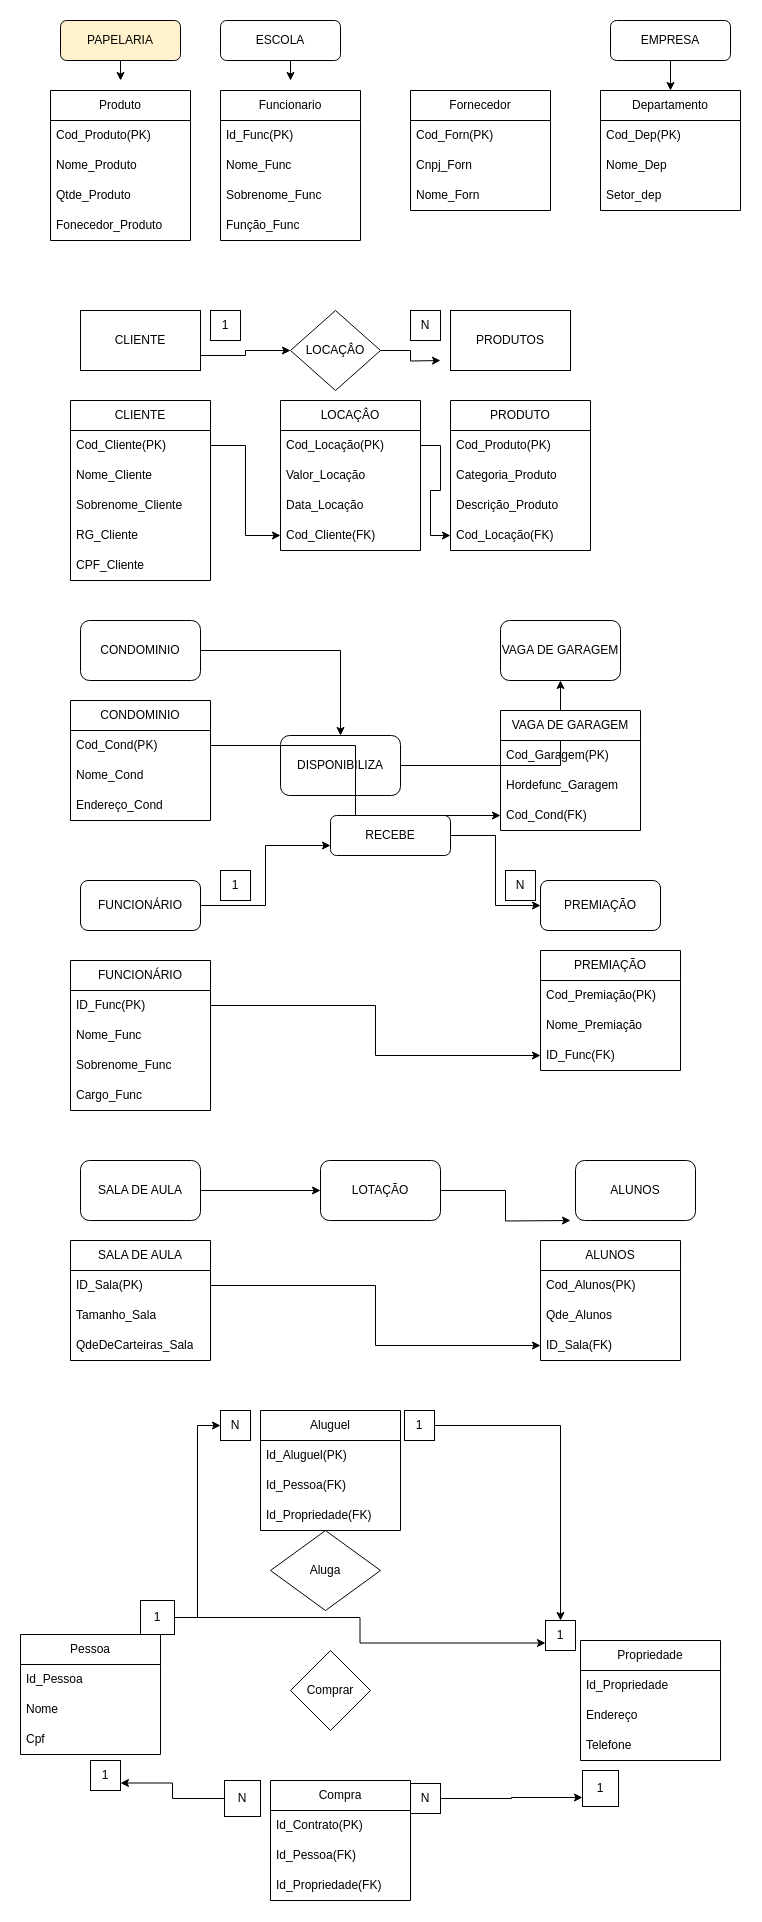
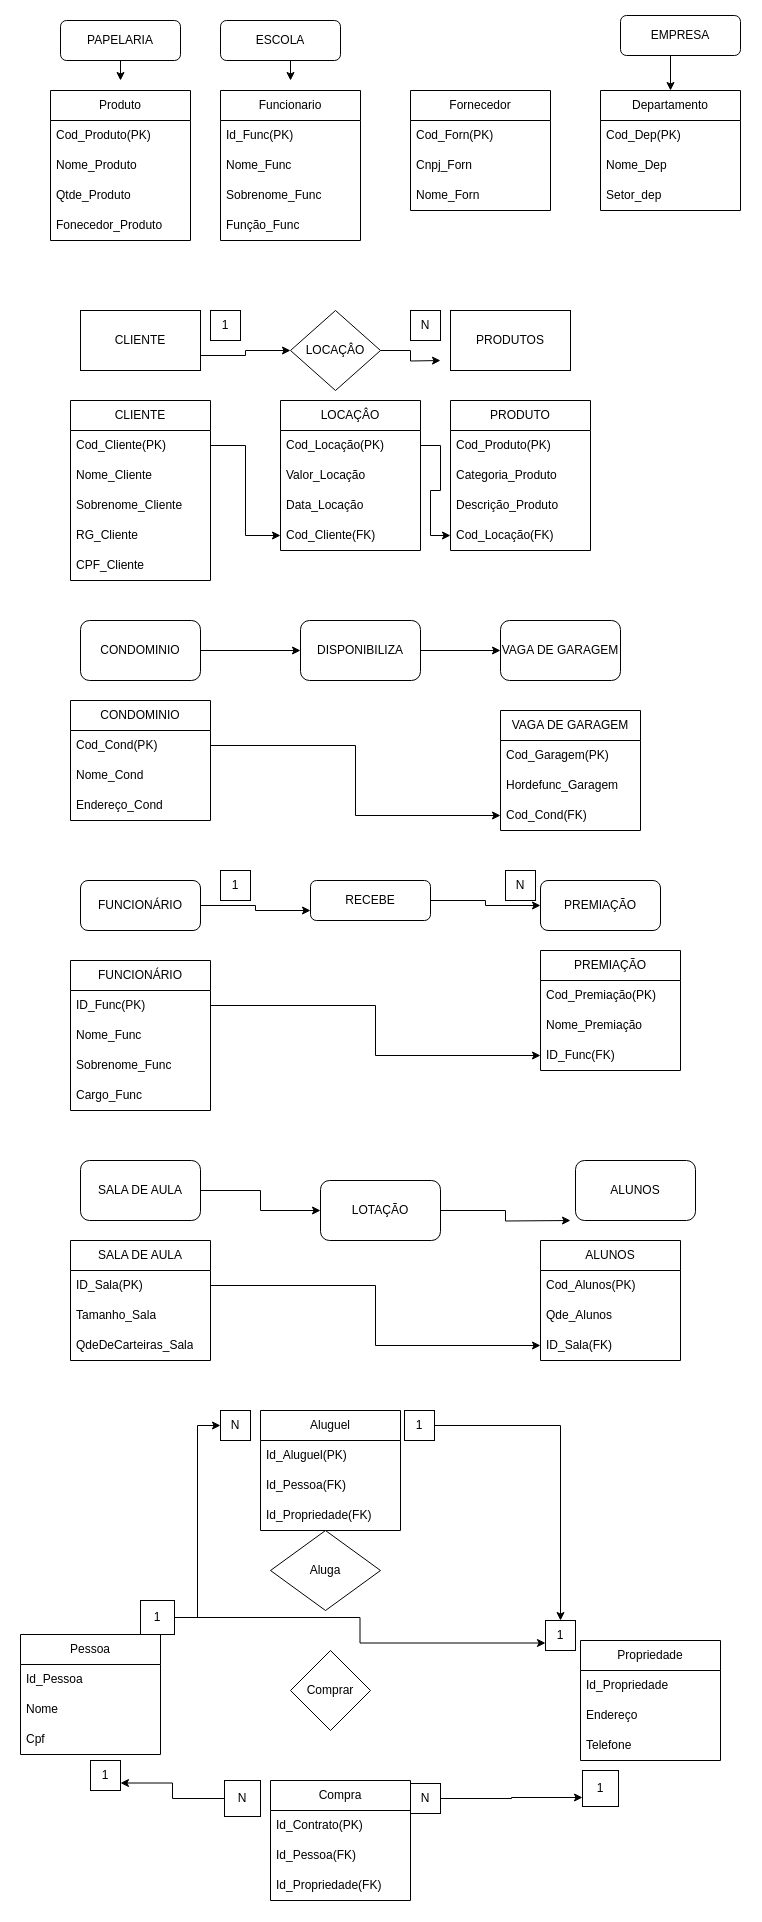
(121, 41) -> (121, 41)
(671, 41) -> (681, 36)
(341, 766) -> (361, 651)
(391, 836) -> (371, 901)
(381, 1191) -> (381, 1211)
